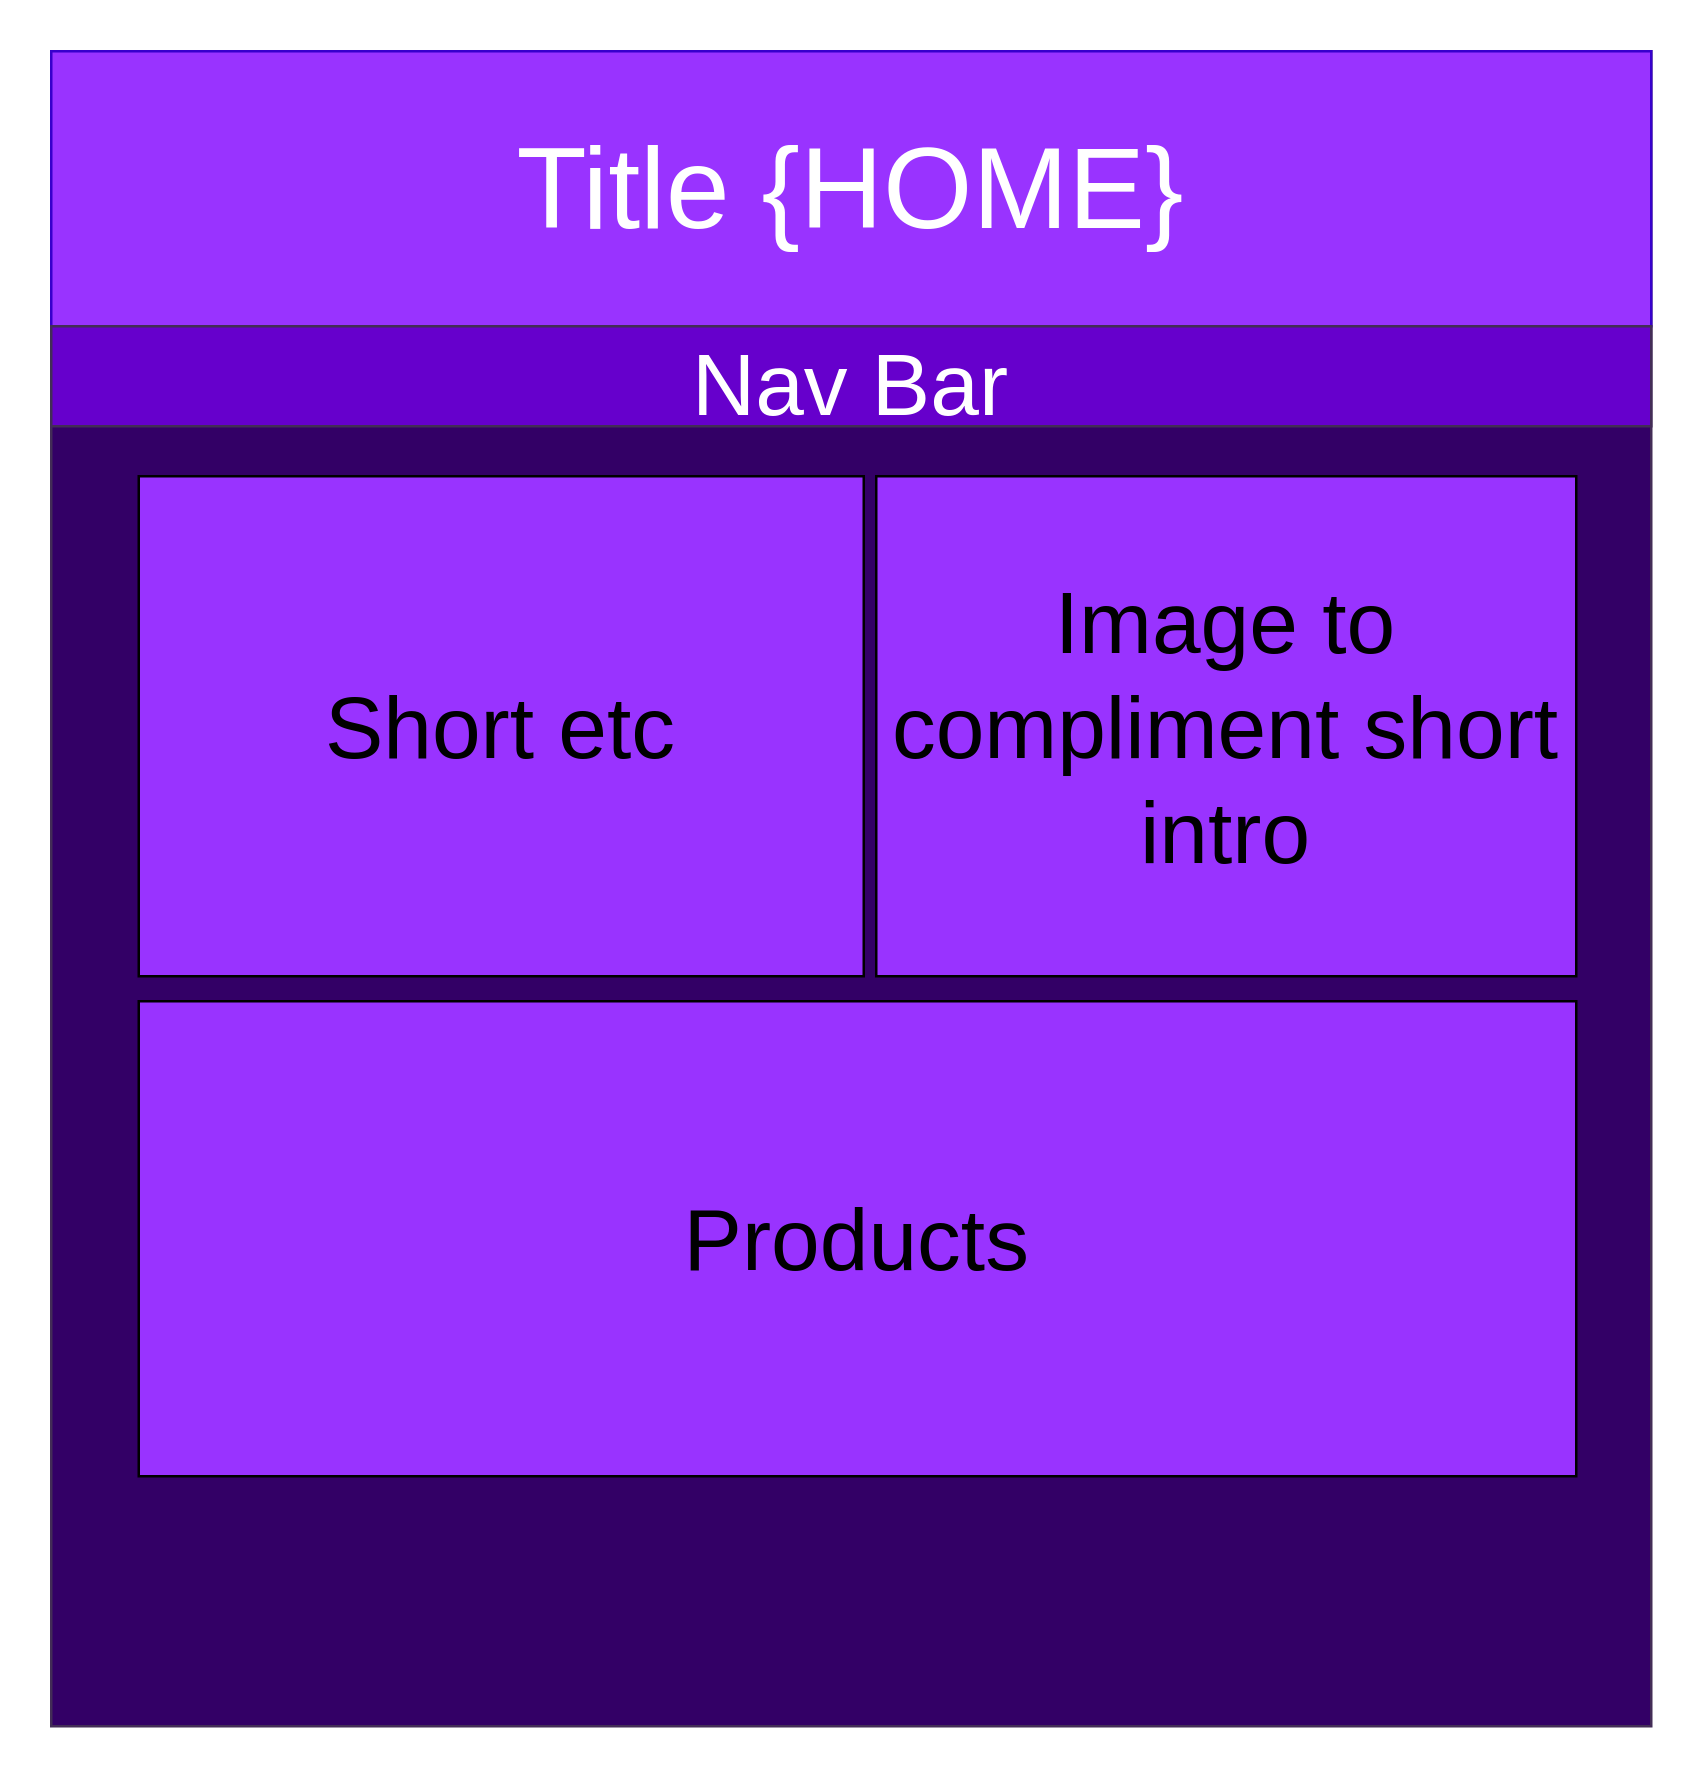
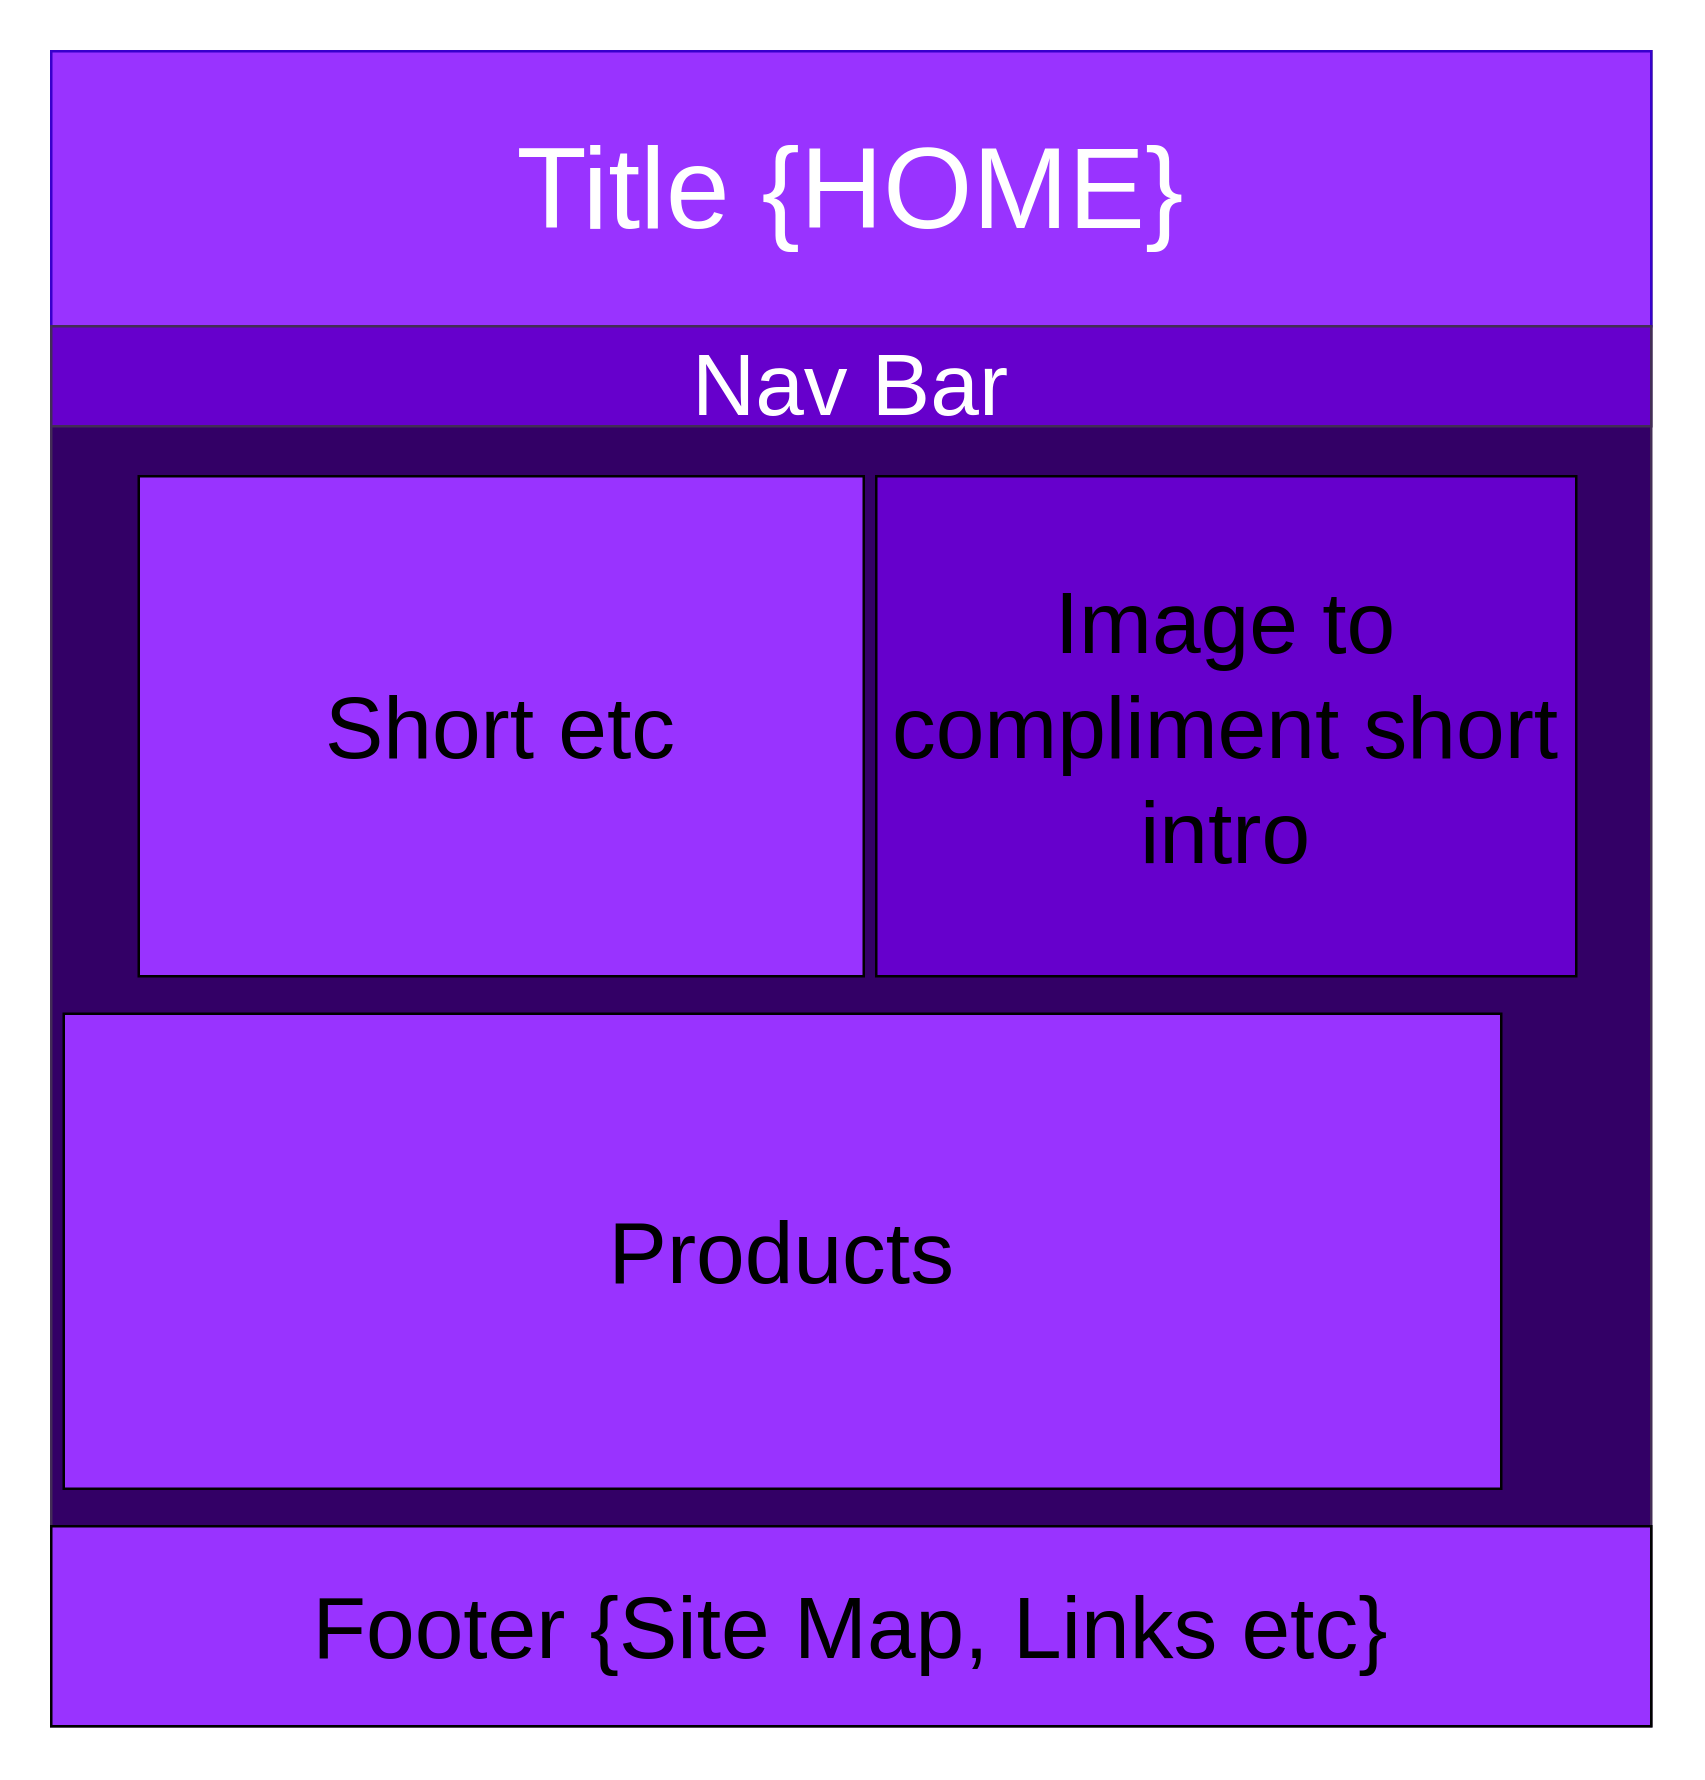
(1226, 726) -> (1226, 726)
(858, 1239) -> (783, 1251)
none -> (851, 1626)
